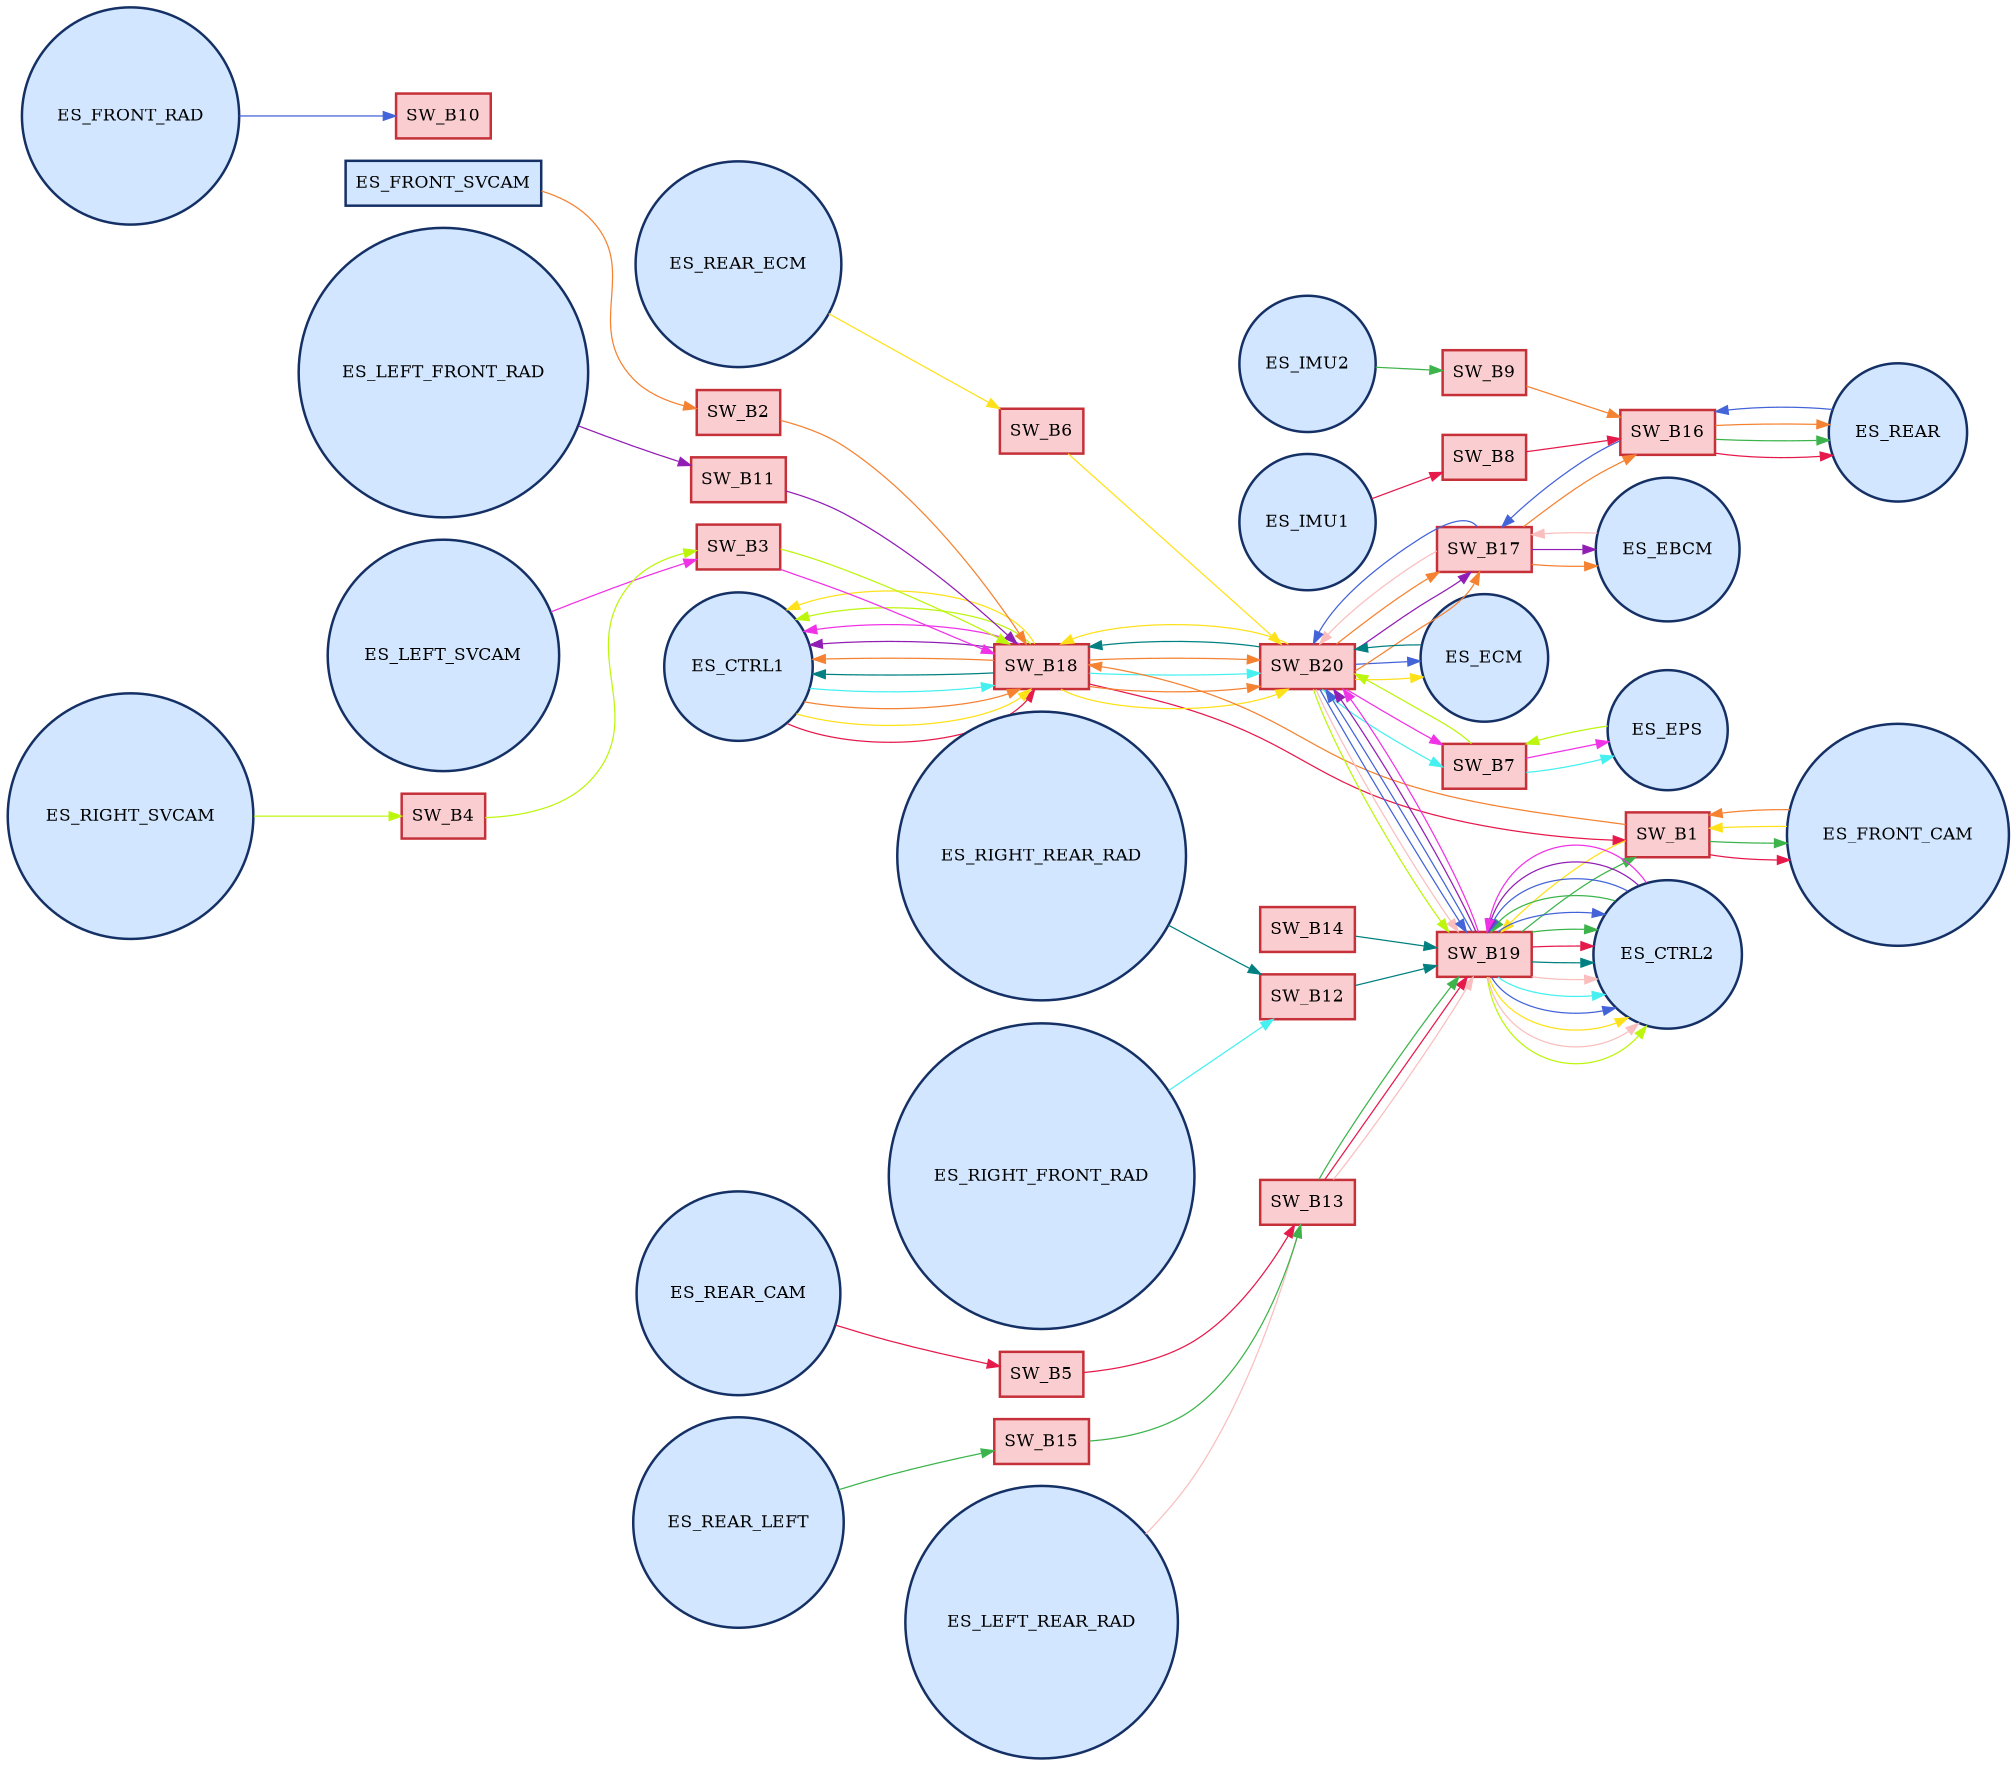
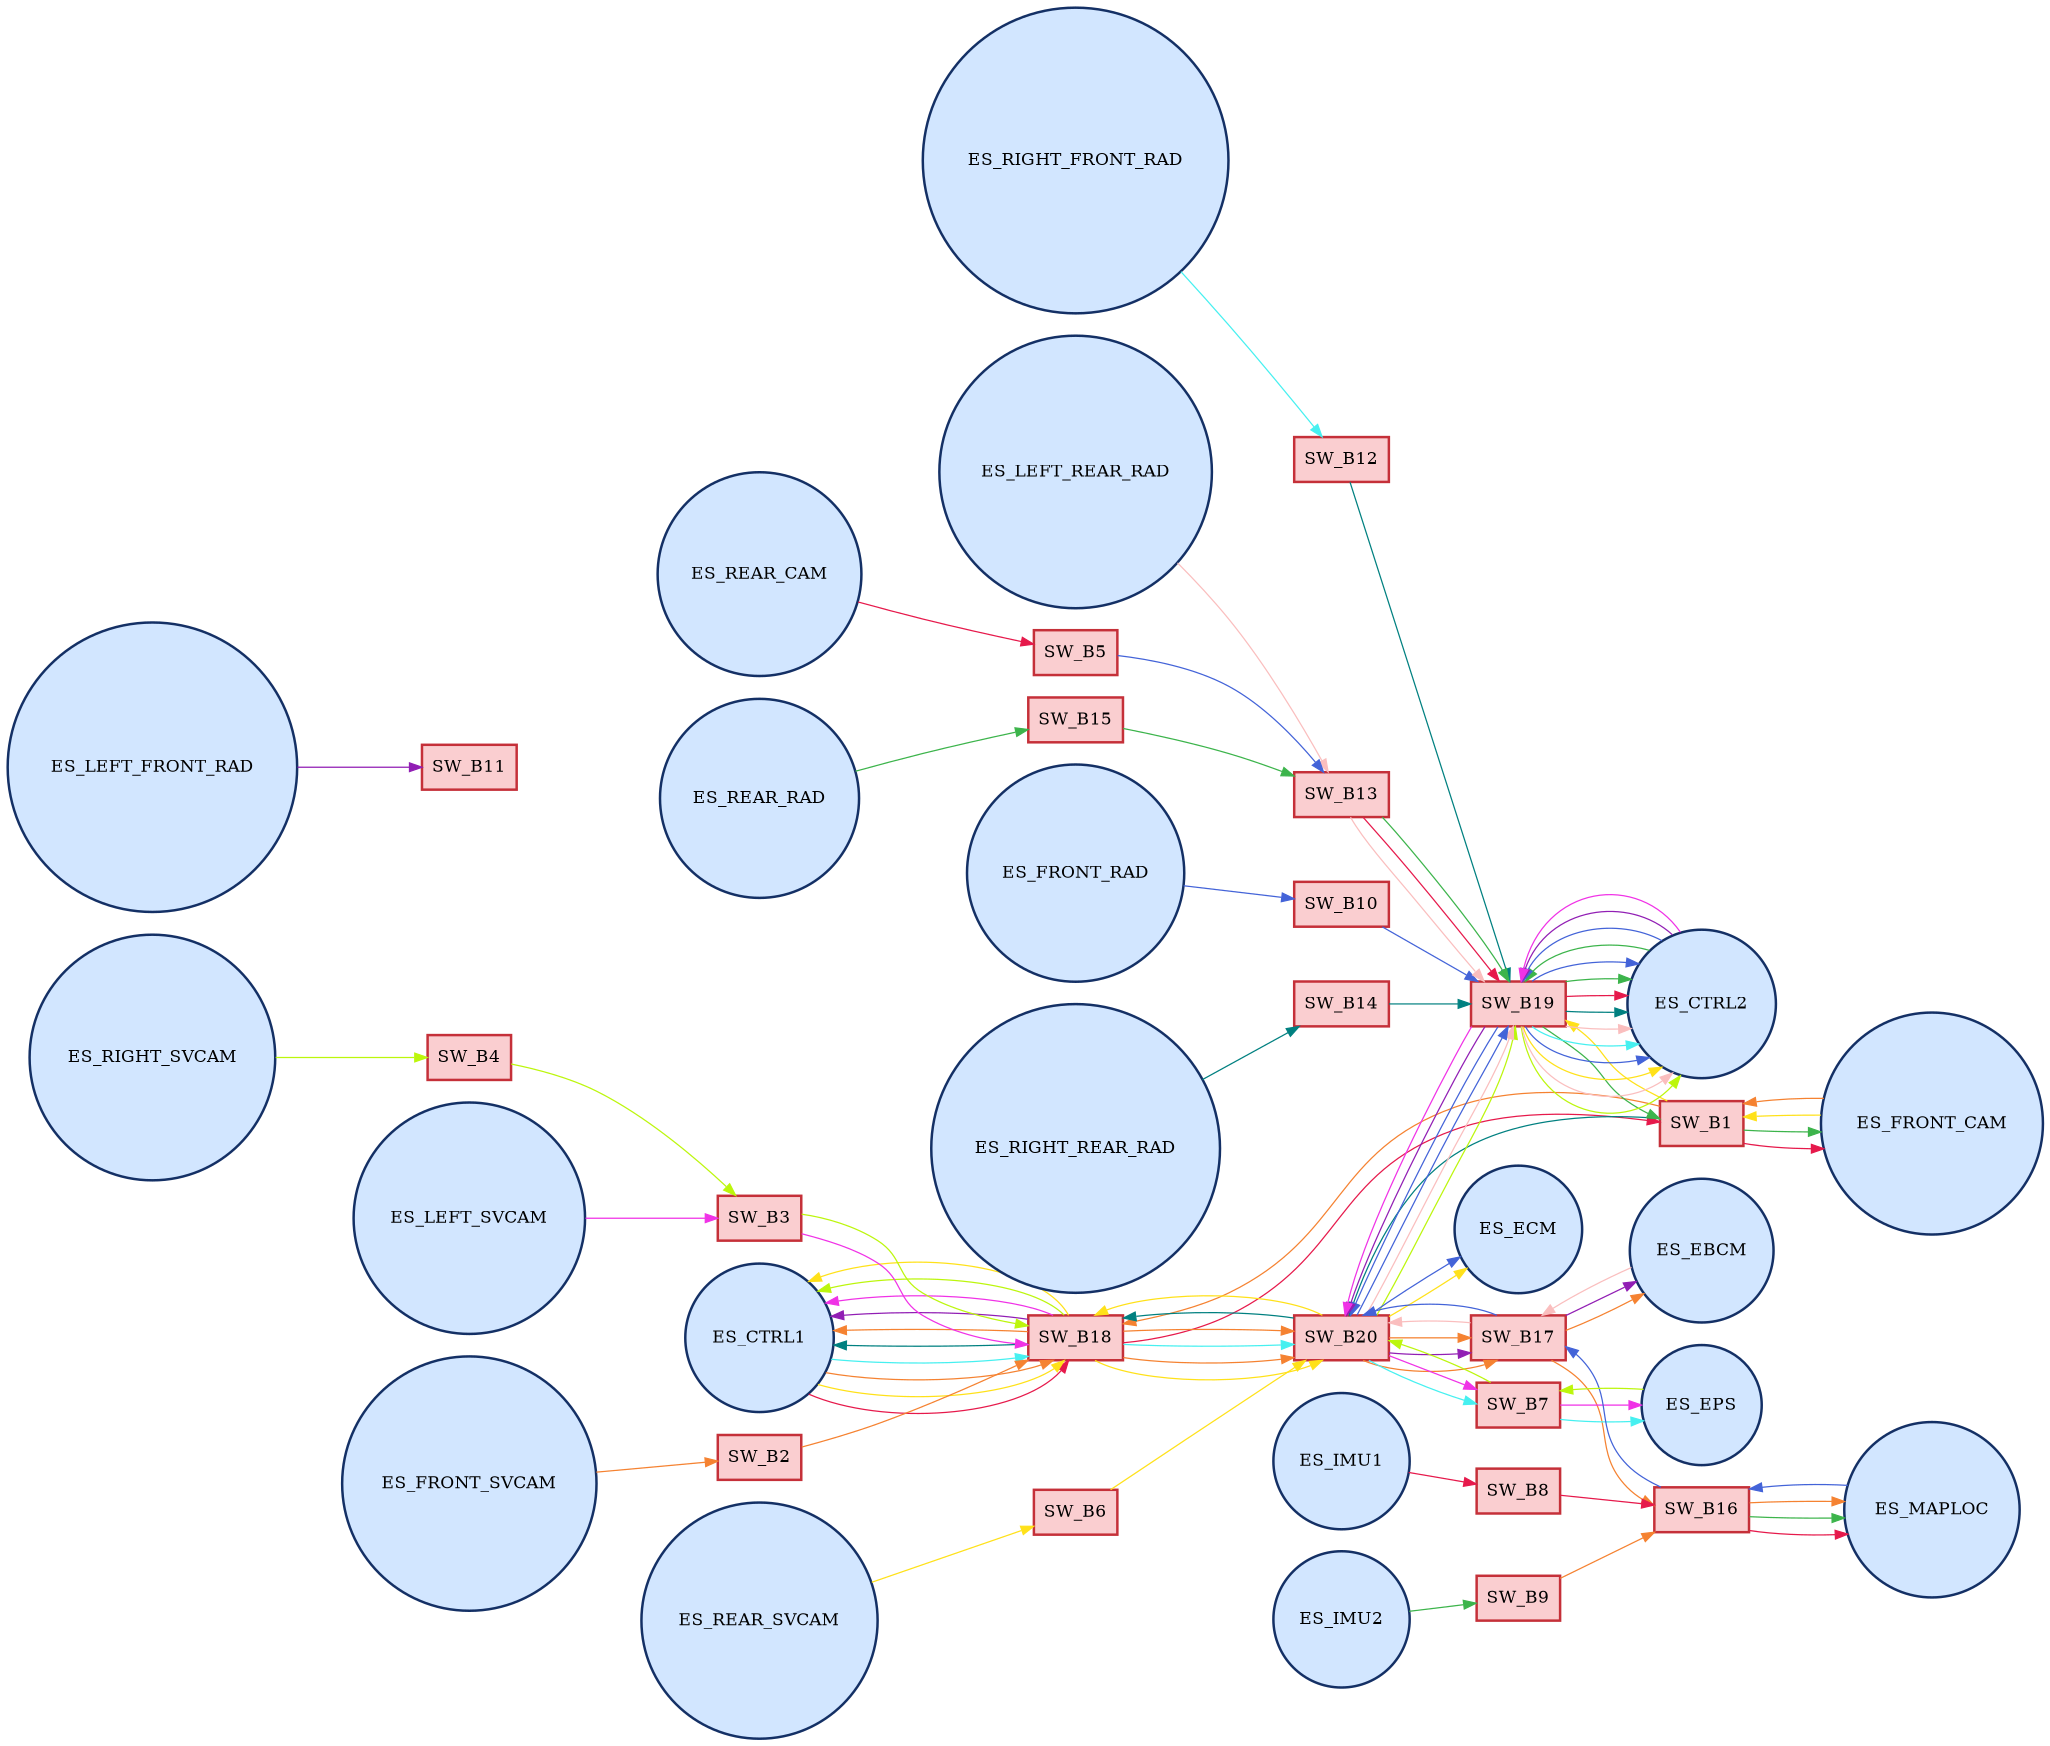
(443, 183) -> (469, 1484)
(738, 264) -> (760, 1621)
(1898, 432) -> (1932, 1510)
(904, 551) -> none
(1395, 646) -> (1485, 1139)
(1209, 947) -> (1245, 1056)
none -> (1424, 951)
(1205, 1333) -> (1229, 686)
(738, 1523) -> (760, 798)
